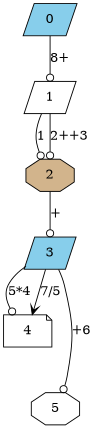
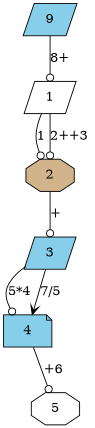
(50, 20) -> (50, 20)
(72, 327) -> (40, 366)
(28, 331) -> (28, 331)
